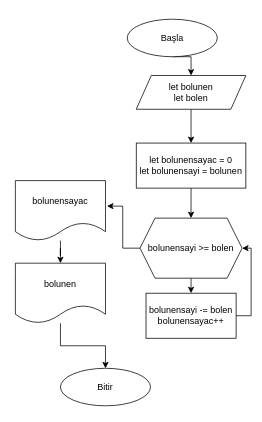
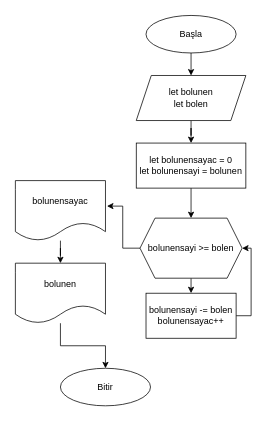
(172, 38) -> (191, 34)
(191, 92) -> (191, 98)
